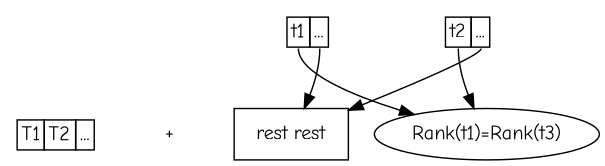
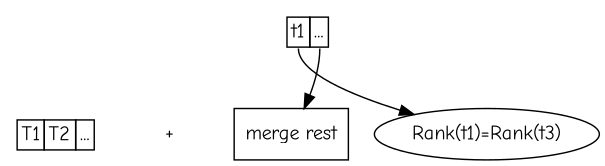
(467, 31) -> none
(291, 134) -> (291, 134)
